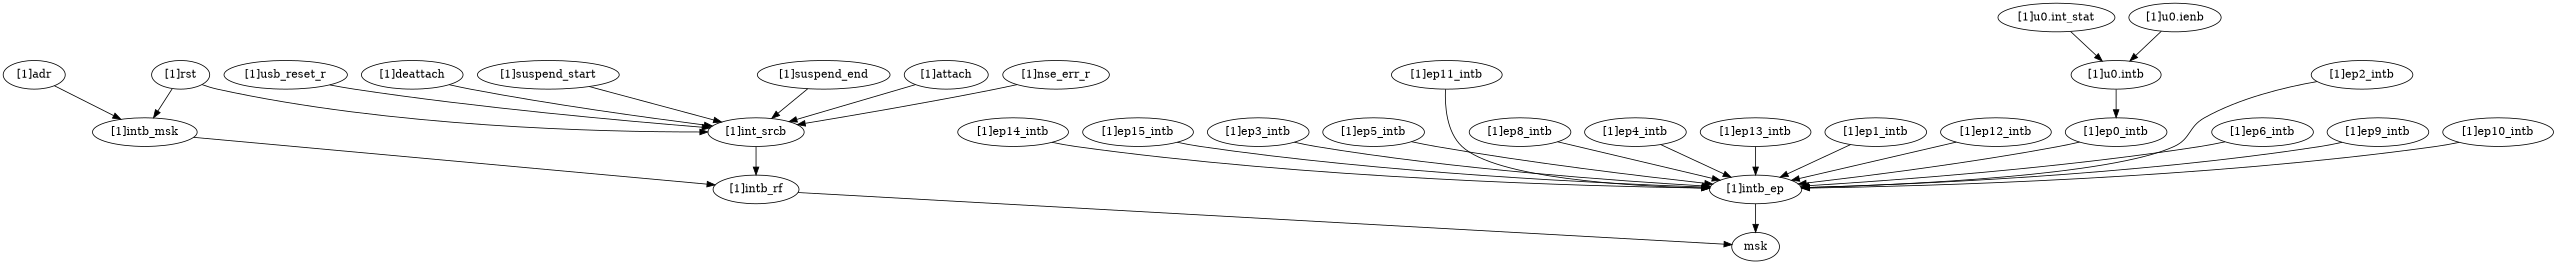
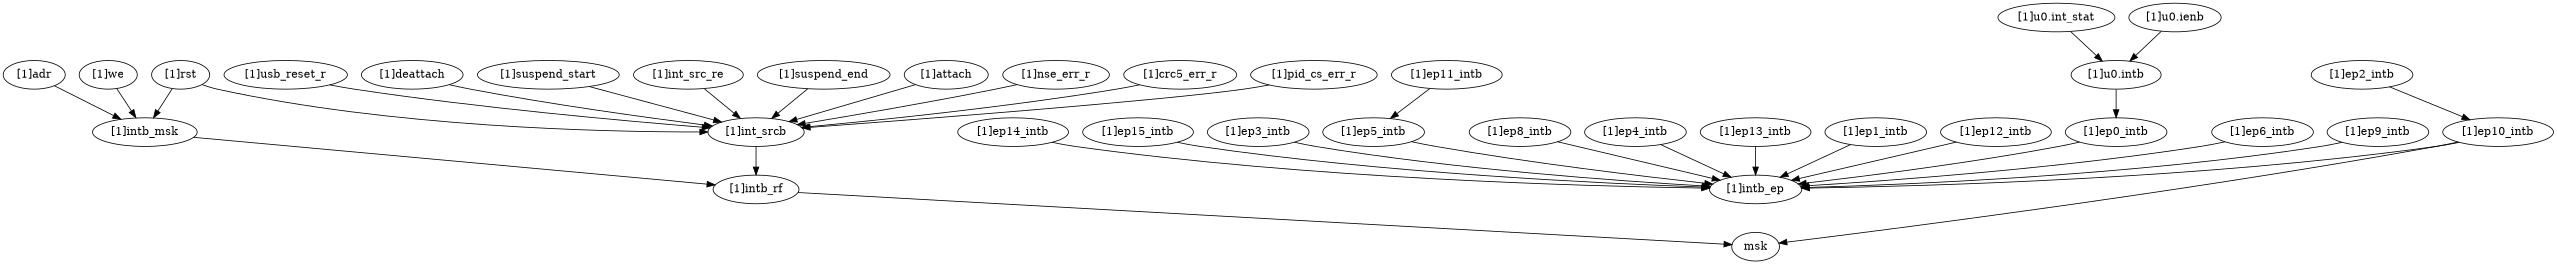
none -> (108, 75)
none -> (688, 75)
none -> (1180, 75)
none -> (1314, 75)
(1496, 164) -> (1413, 101)
(2087, 167) -> (2426, 102)
(1756, 214) -> (2123, 197)
